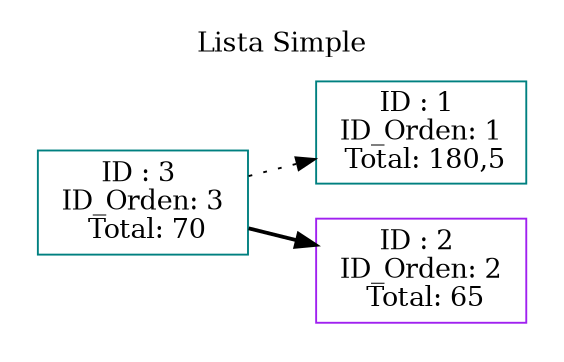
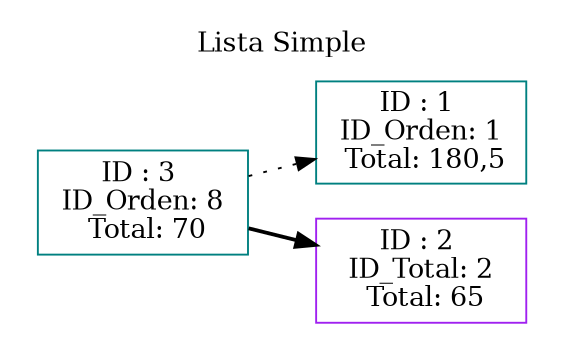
(143, 202) -> (143, 202)
(421, 270) -> (421, 270)
